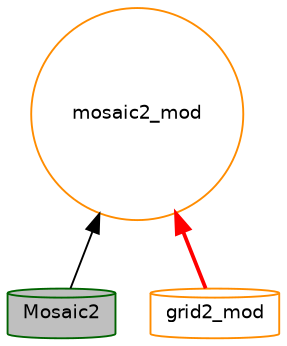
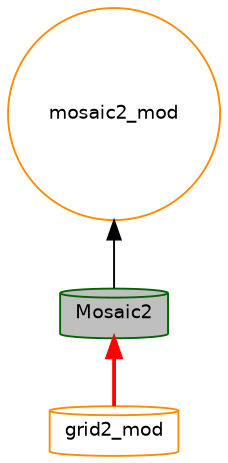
(194, 260) -> (114, 382)
